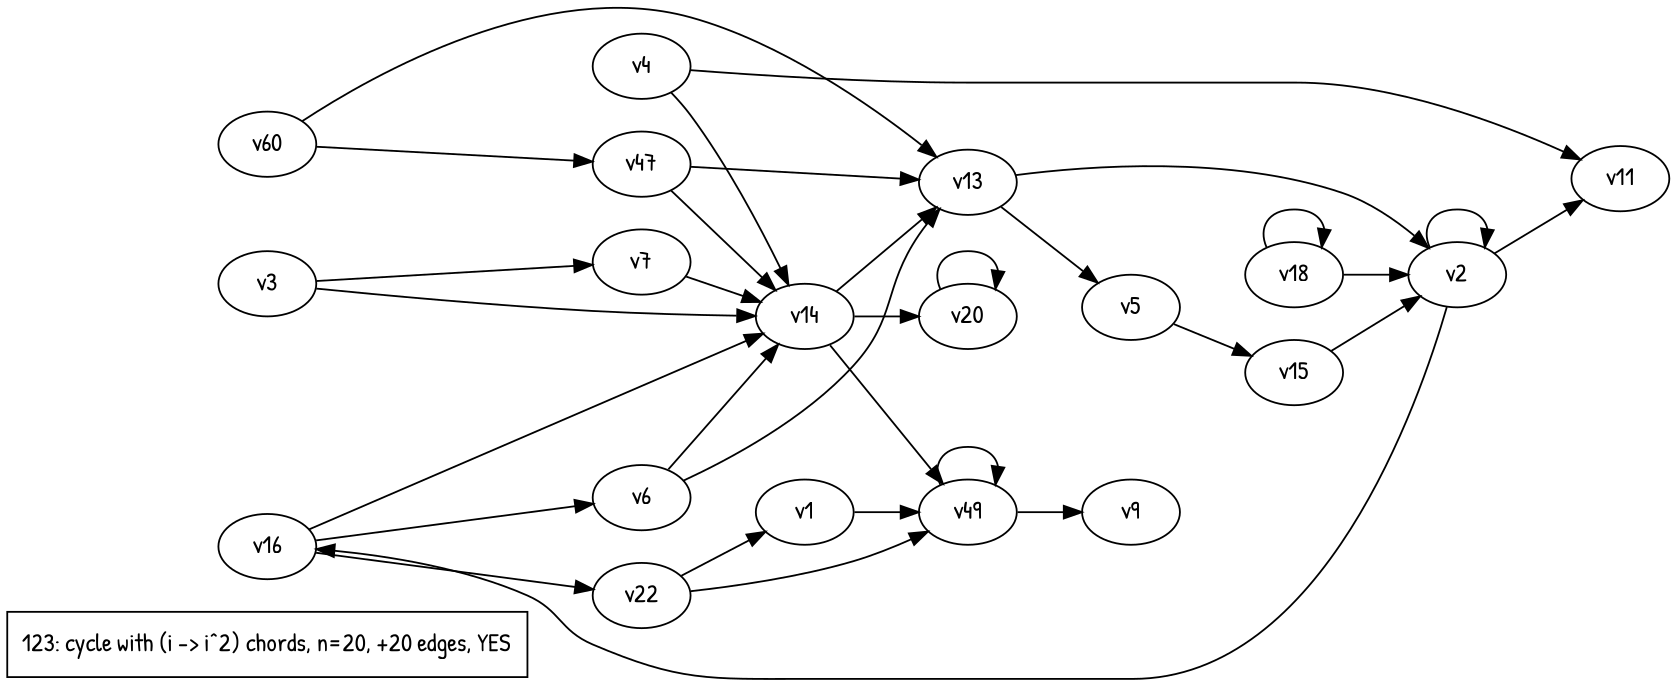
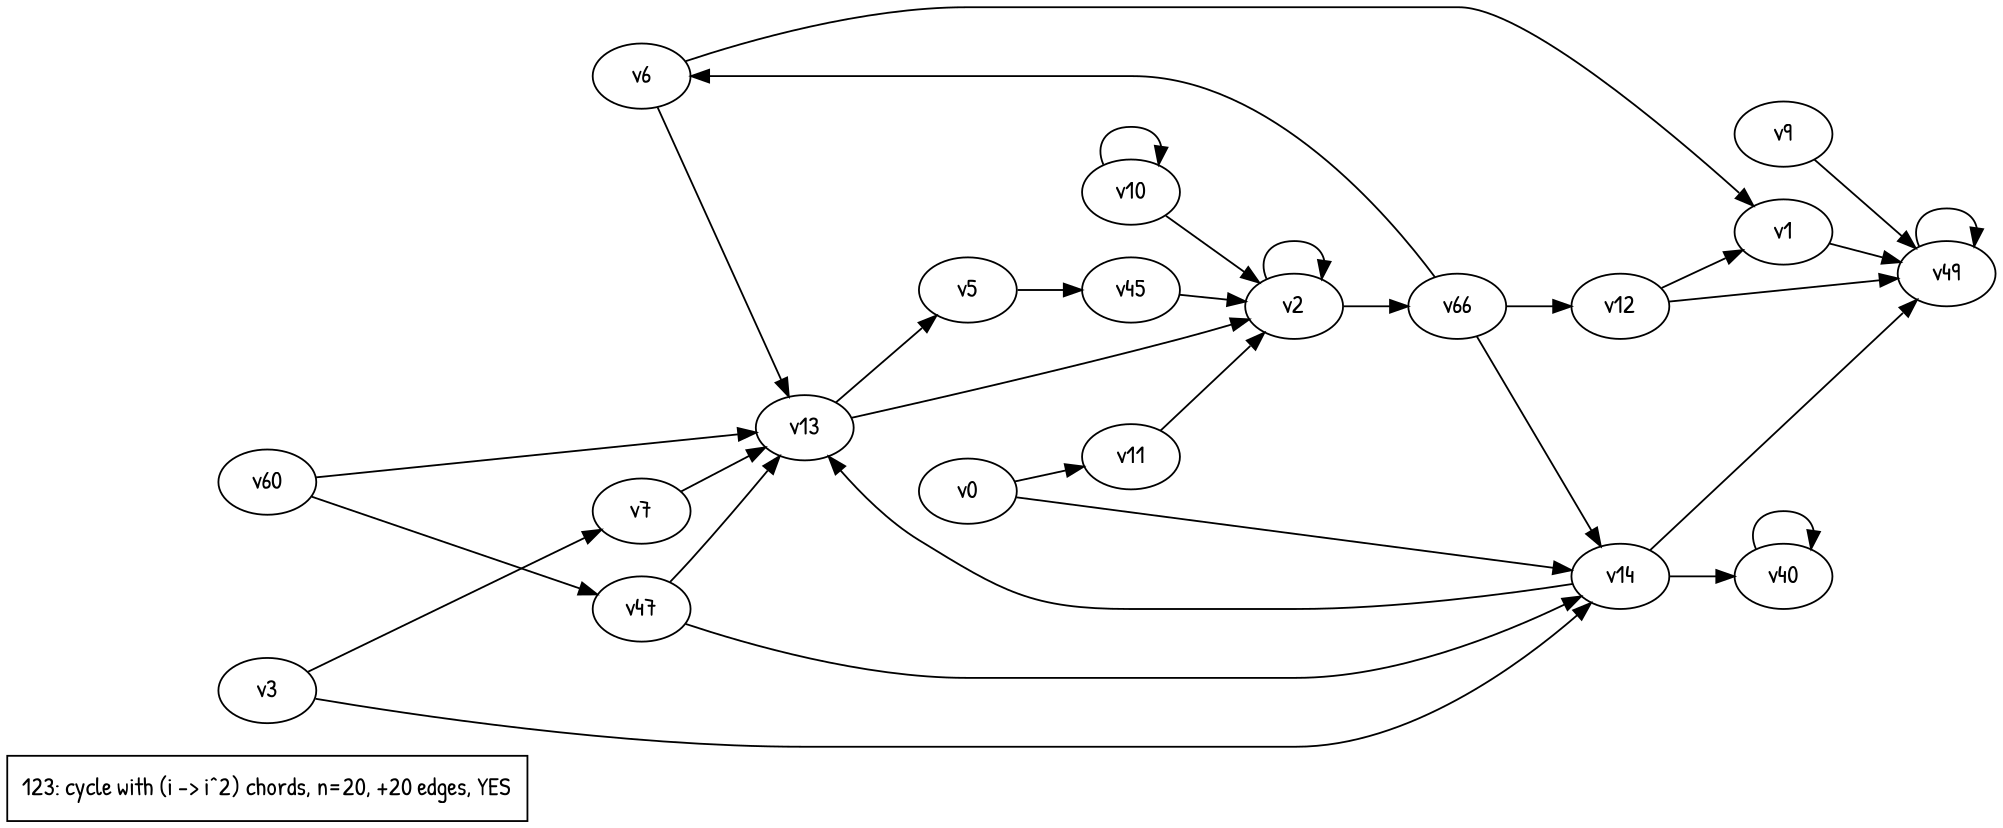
(642, 66) -> (968, 491)
(1531, 232) -> (1205, 388)
(1294, 275) -> (1131, 192)
(715, 286) -> (715, 474)
(968, 316) -> (1784, 576)
(1294, 373) -> (1131, 290)
(717, 414) -> (1239, 7)
(1041, 512) -> (1858, 198)
(267, 547) -> (1457, 306)
(642, 596) -> (1620, 306)
